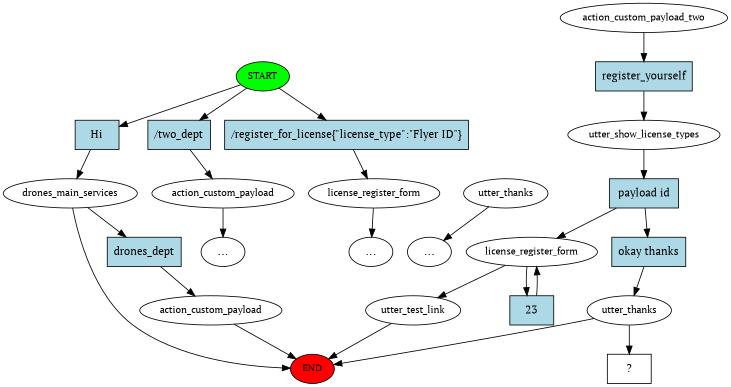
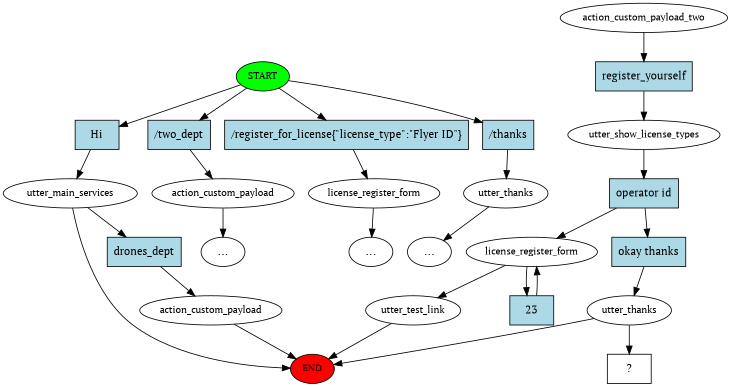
none -> (508, 135)
(70, 193) -> (70, 193)
(644, 193) -> (644, 193)
